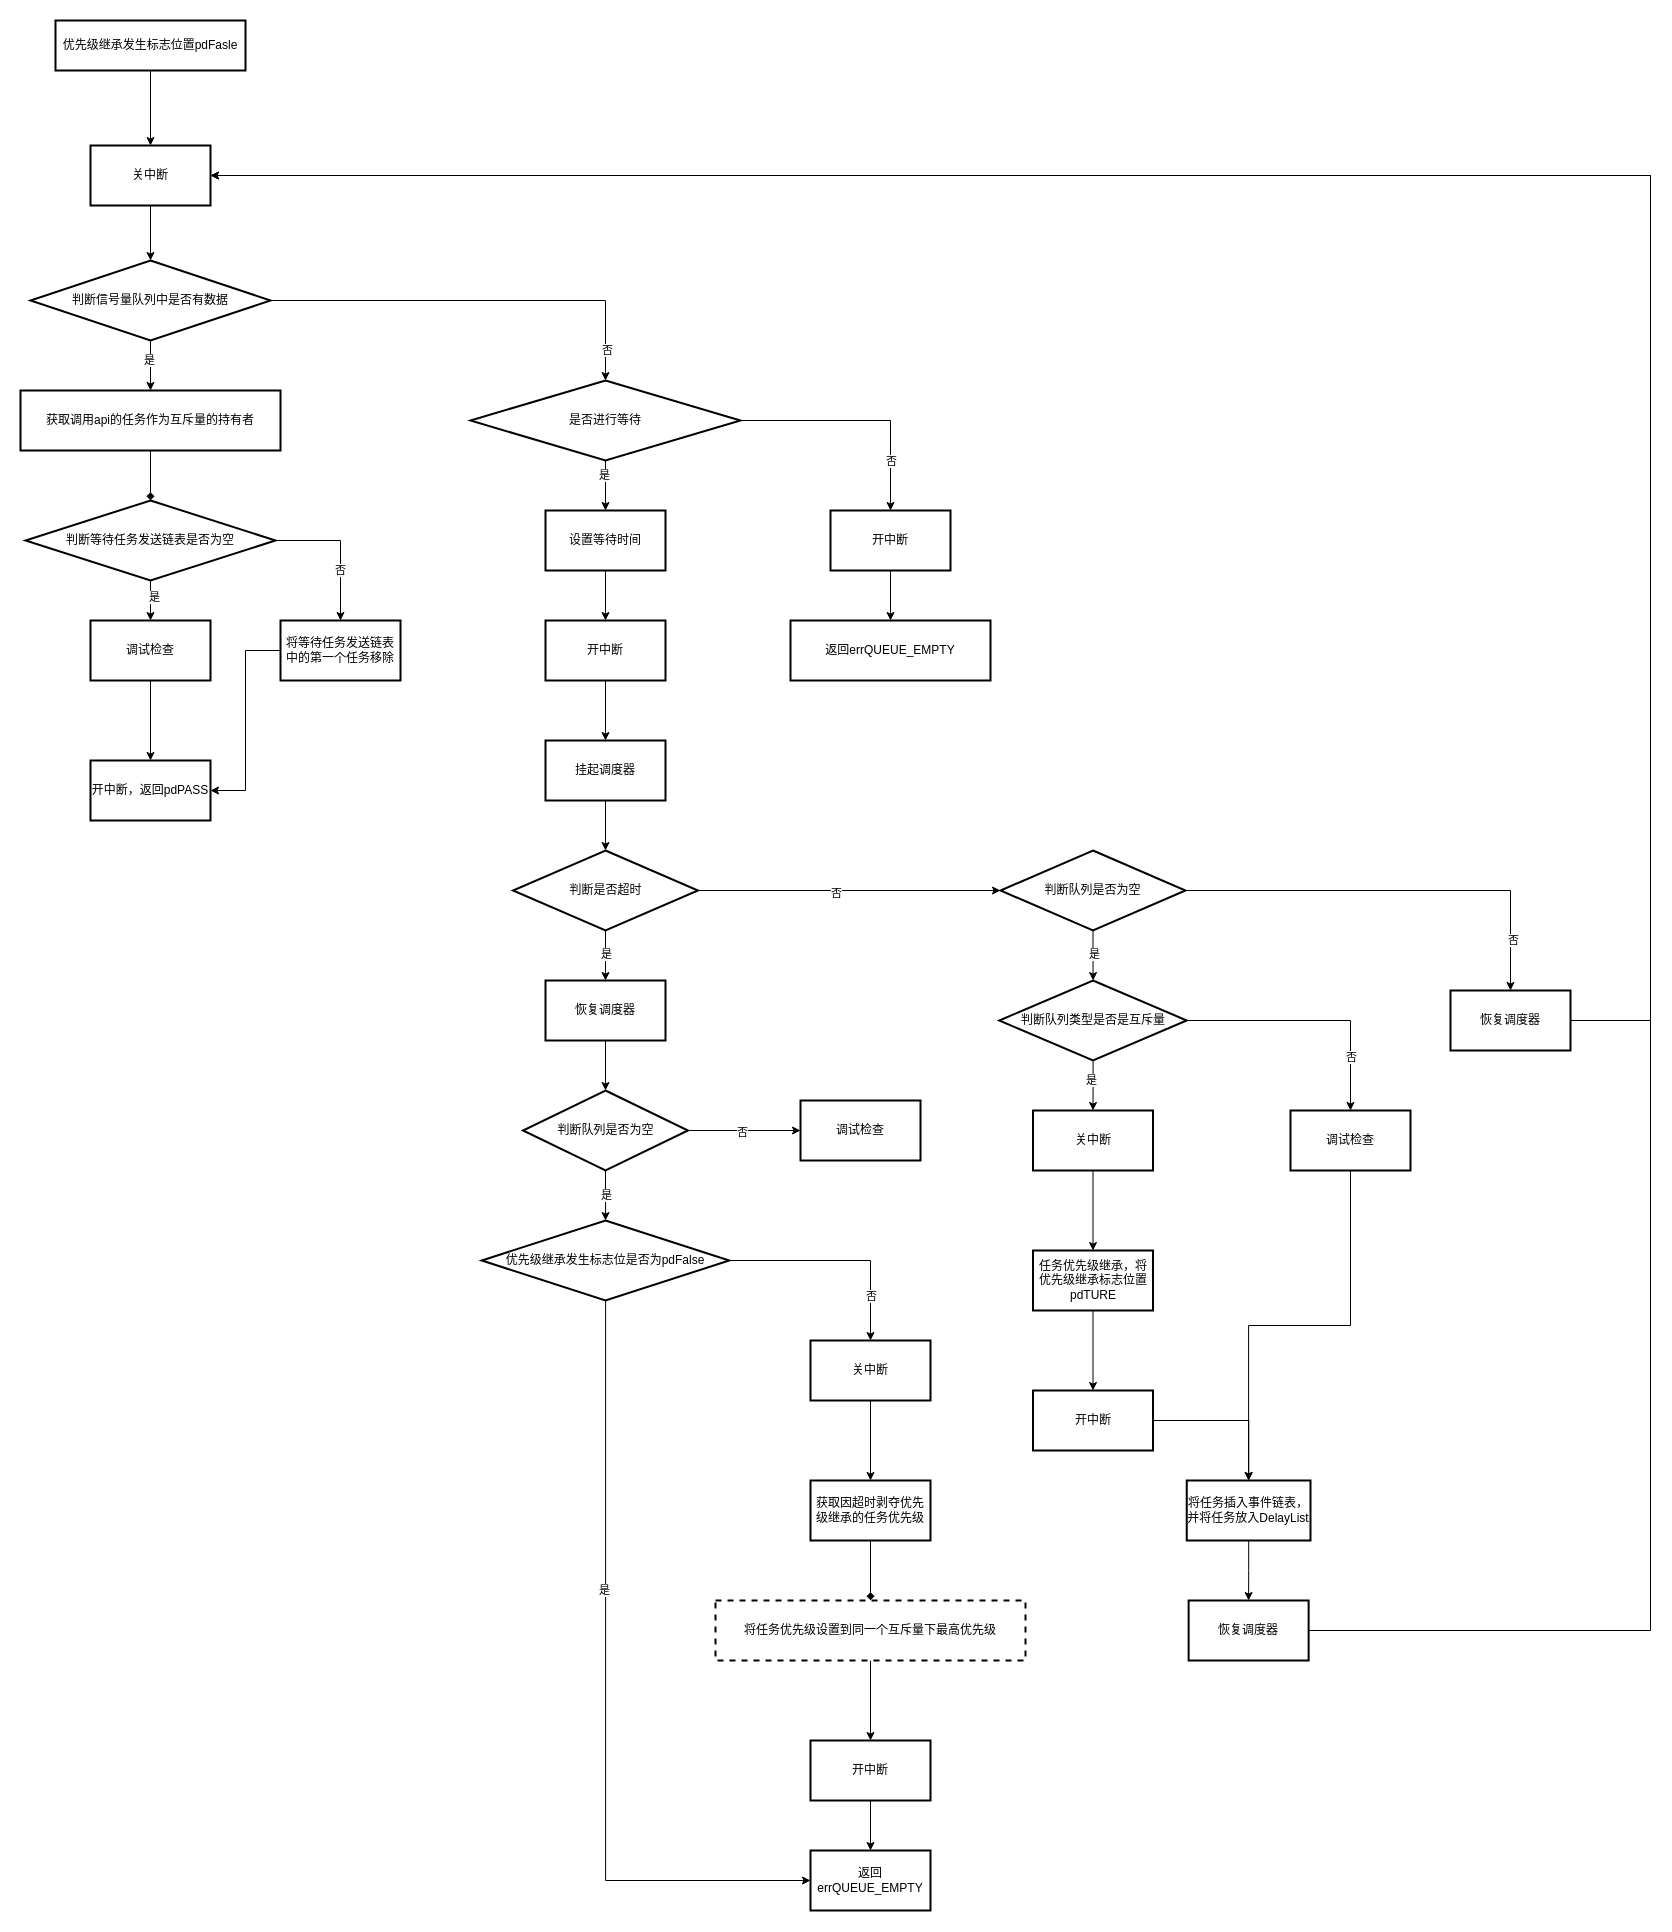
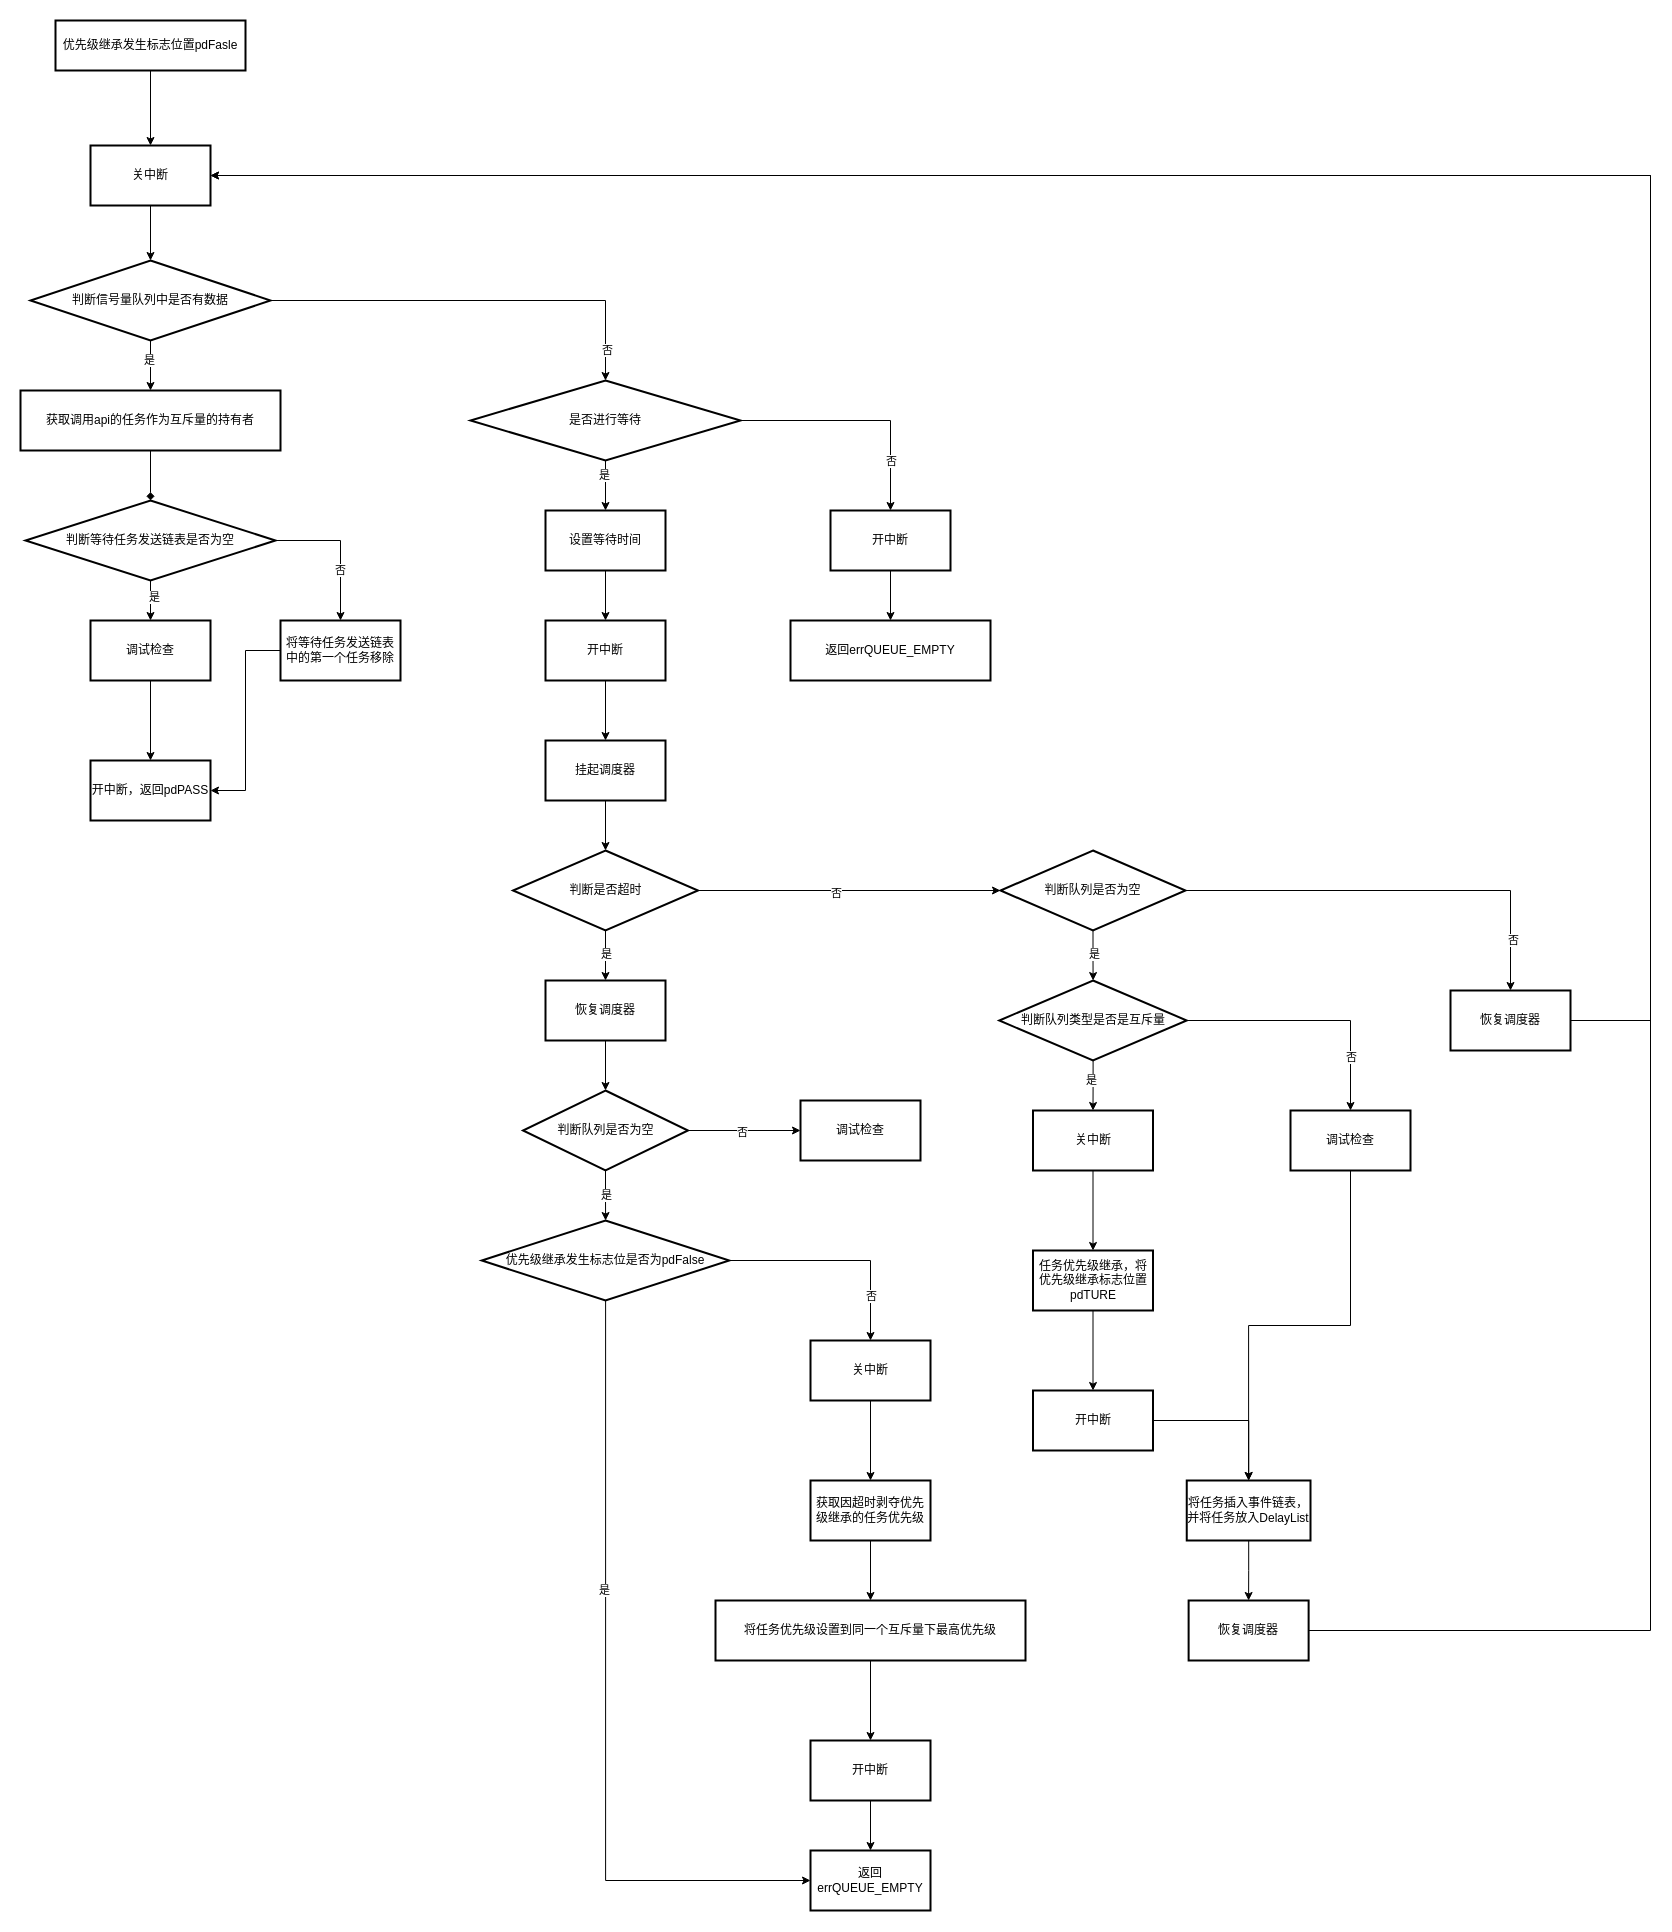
(871, 1592) -> (871, 1592)
(871, 1631) -> (871, 1631)
